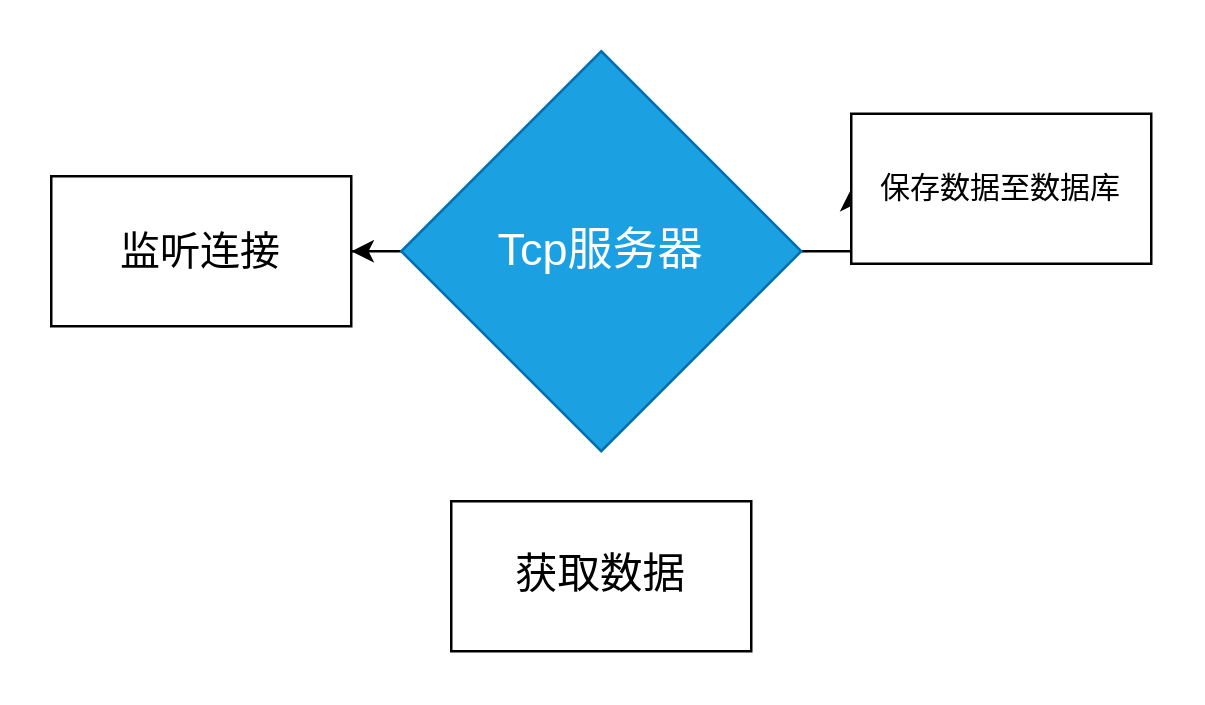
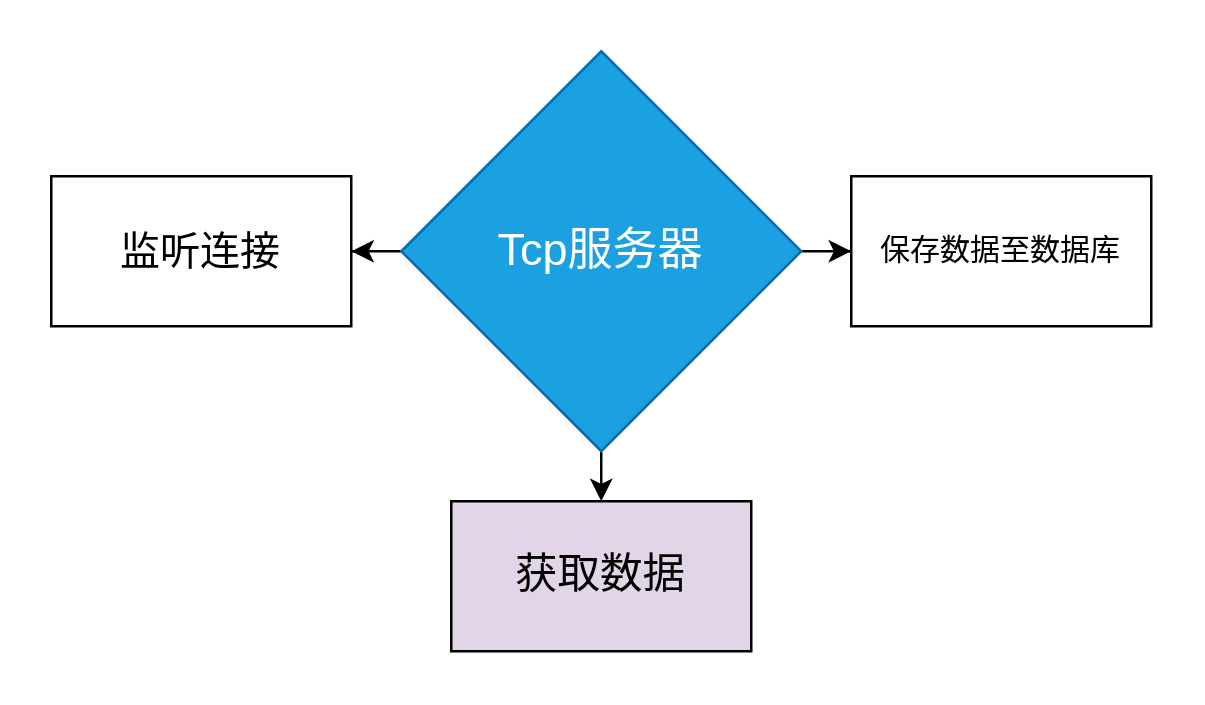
(1001, 189) -> (1001, 251)
none -> (601, 468)
(601, 576) -> (601, 576)
